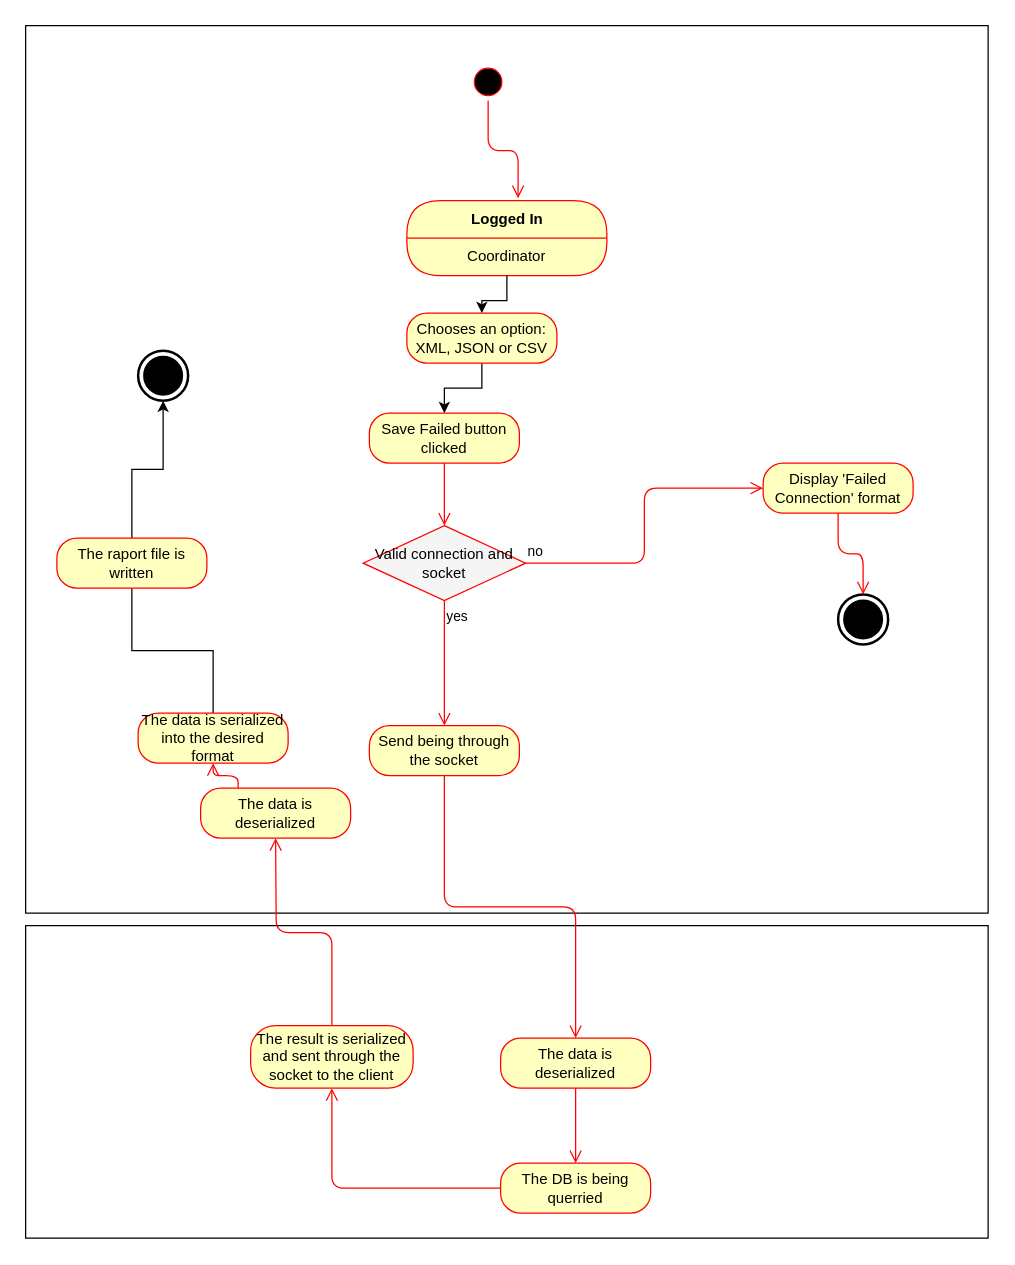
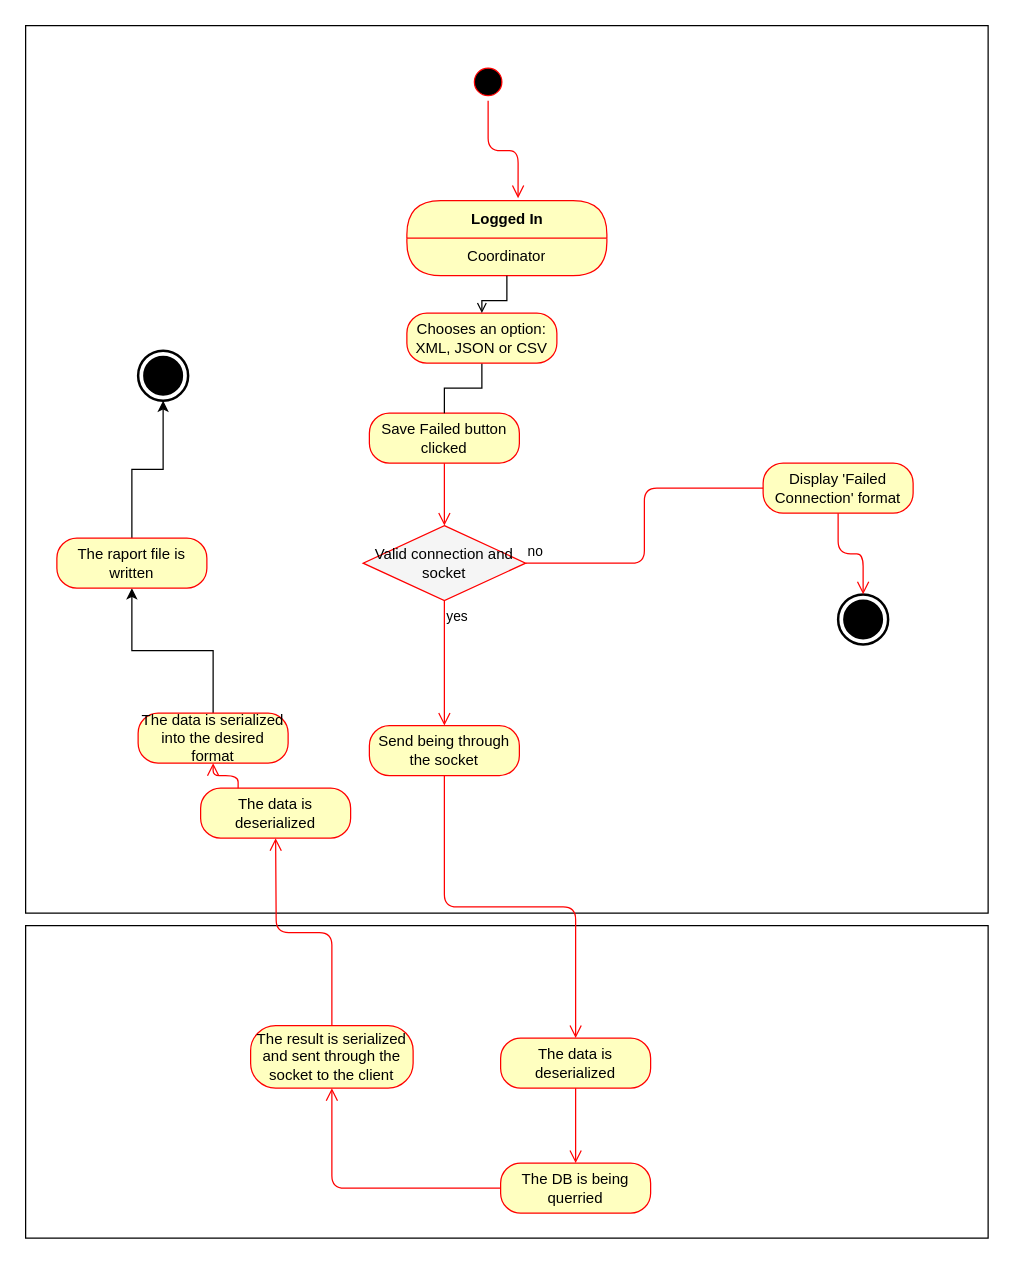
(483, 301) -> (482, 302)
(444, 403) -> (444, 407)
(757, 488) -> (758, 488)
(132, 594) -> (132, 598)
